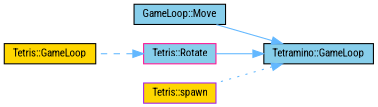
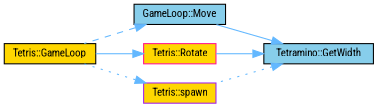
none -> (110, 36)
(114, 54) -> (114, 54)
(180, 54) -> (180, 54)
(319, 54) -> (319, 54)
none -> (110, 72)
